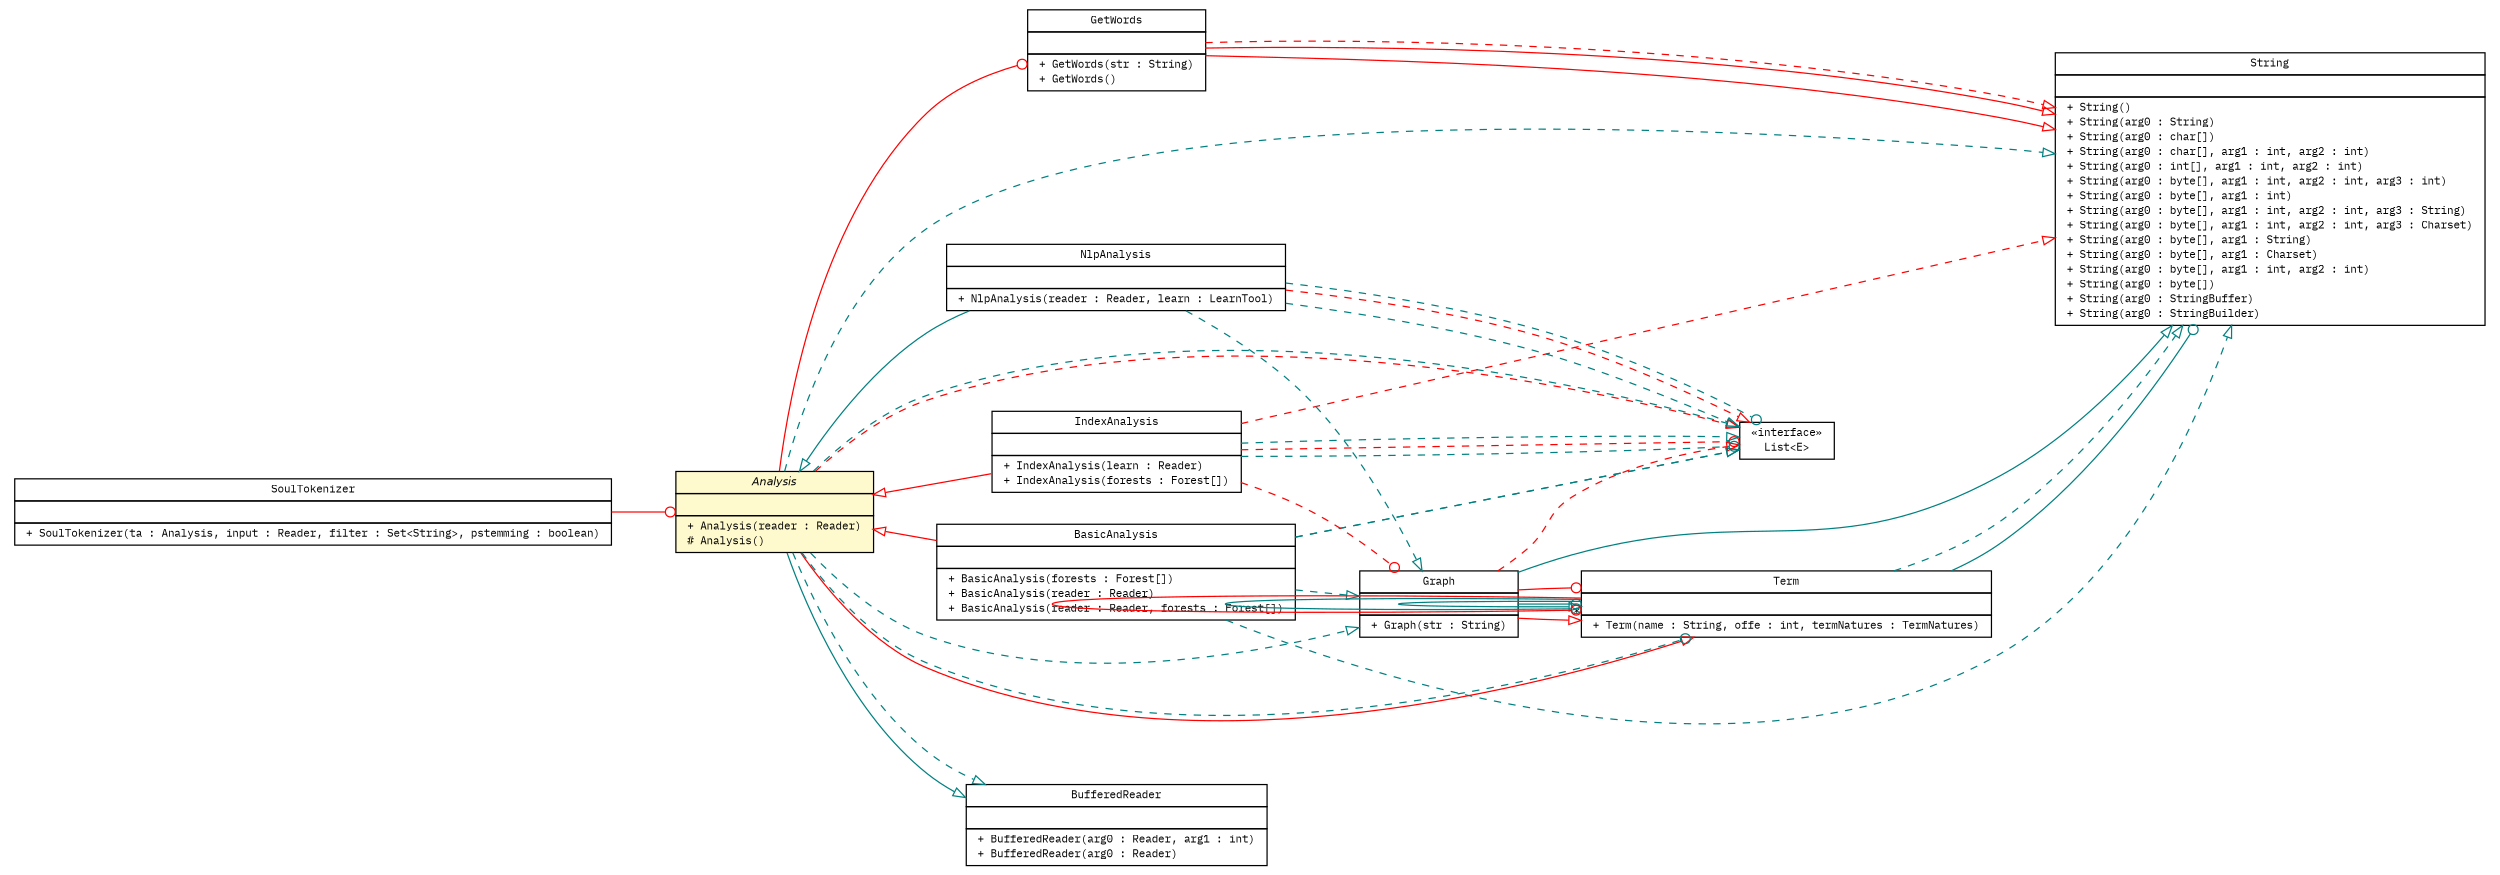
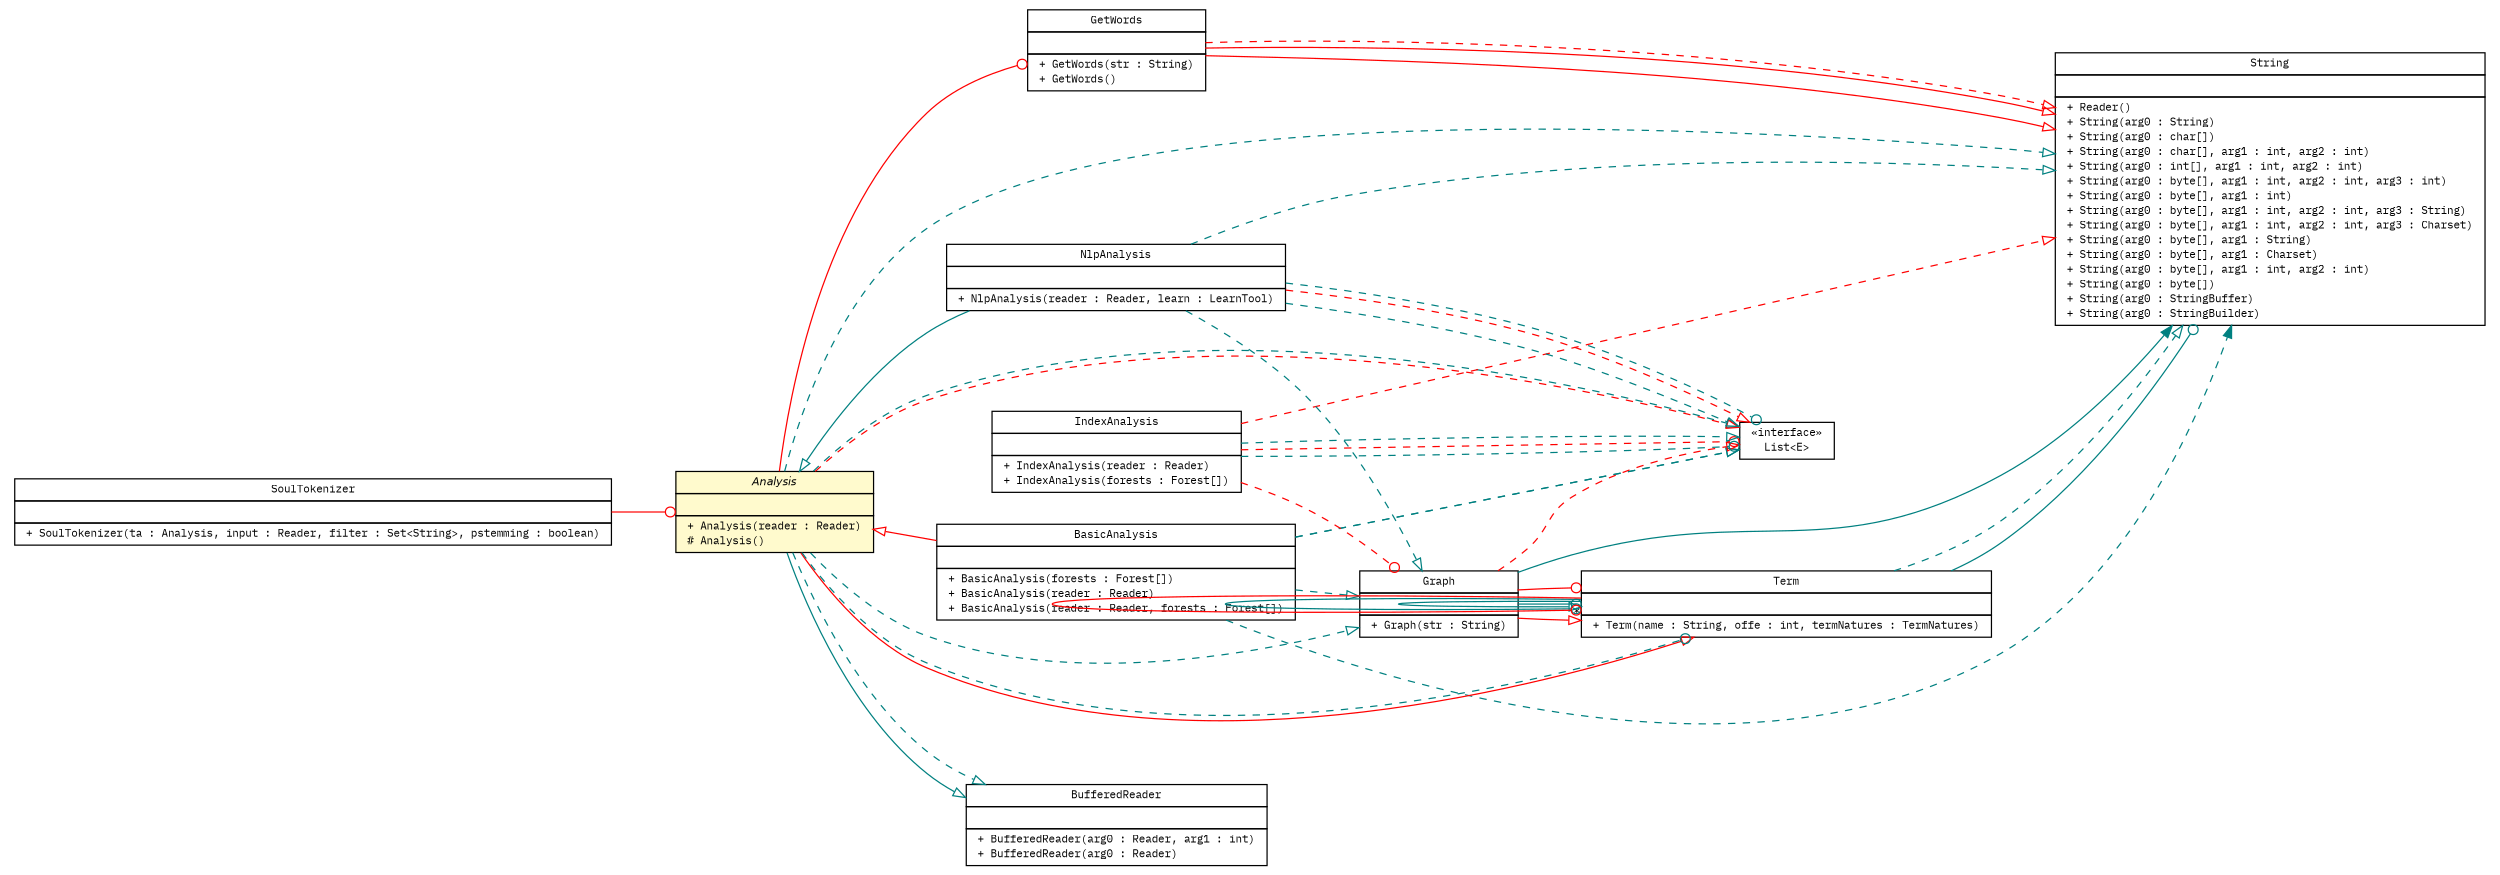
(2100, 107) -> (2100, 107)
none -> (1612, 167)
(1104, 466) -> (1107, 466)
(938, 483) -> none
(1869, 523) -> (1869, 523)
(1810, 716) -> (1810, 716)
